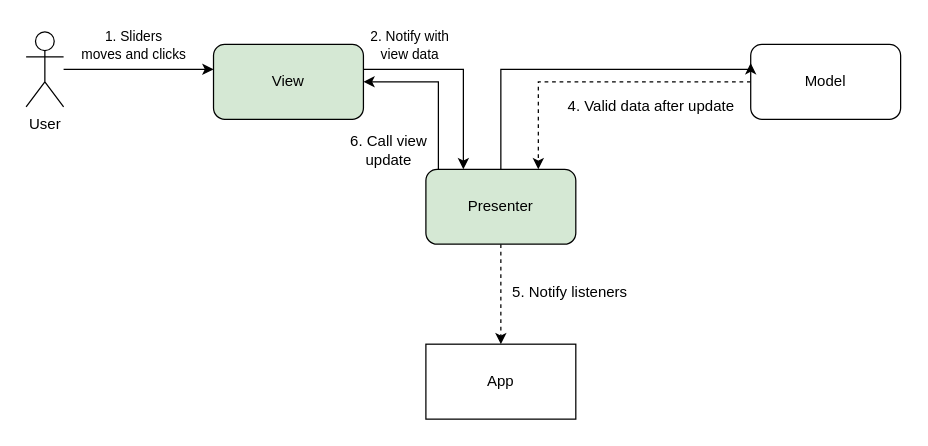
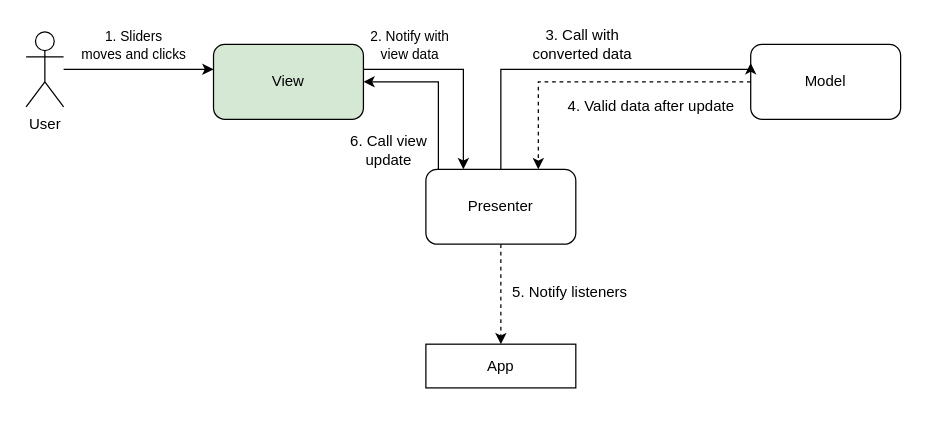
none -> (582, 44)
(501, 207) -> (501, 207)
(501, 382) -> (501, 366)
